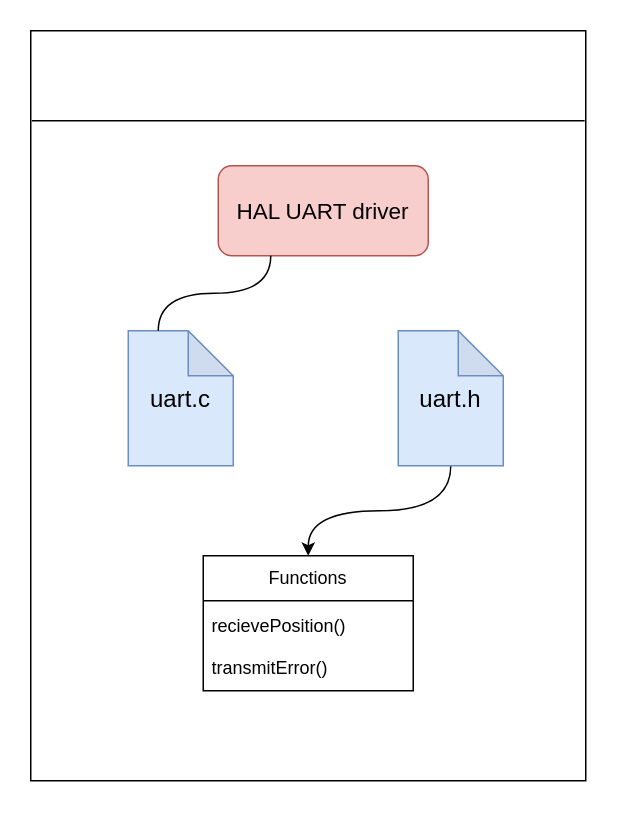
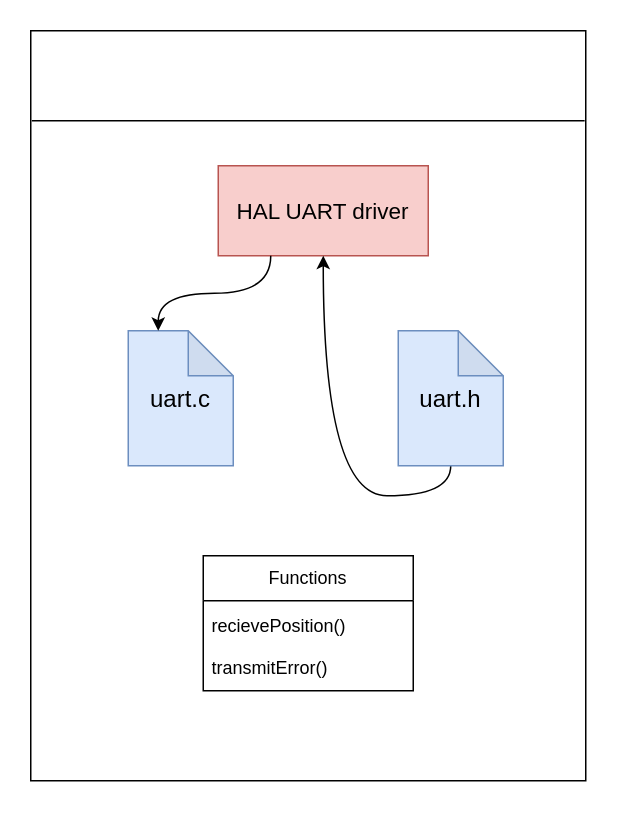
(323, 211) -> (323, 211)
(169, 305) -> (170, 301)
(381, 511) -> (336, 425)
